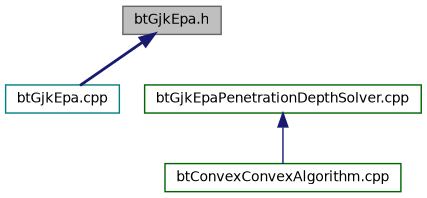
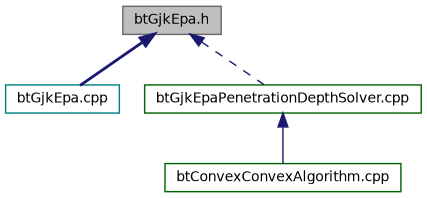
none -> (233, 64)
